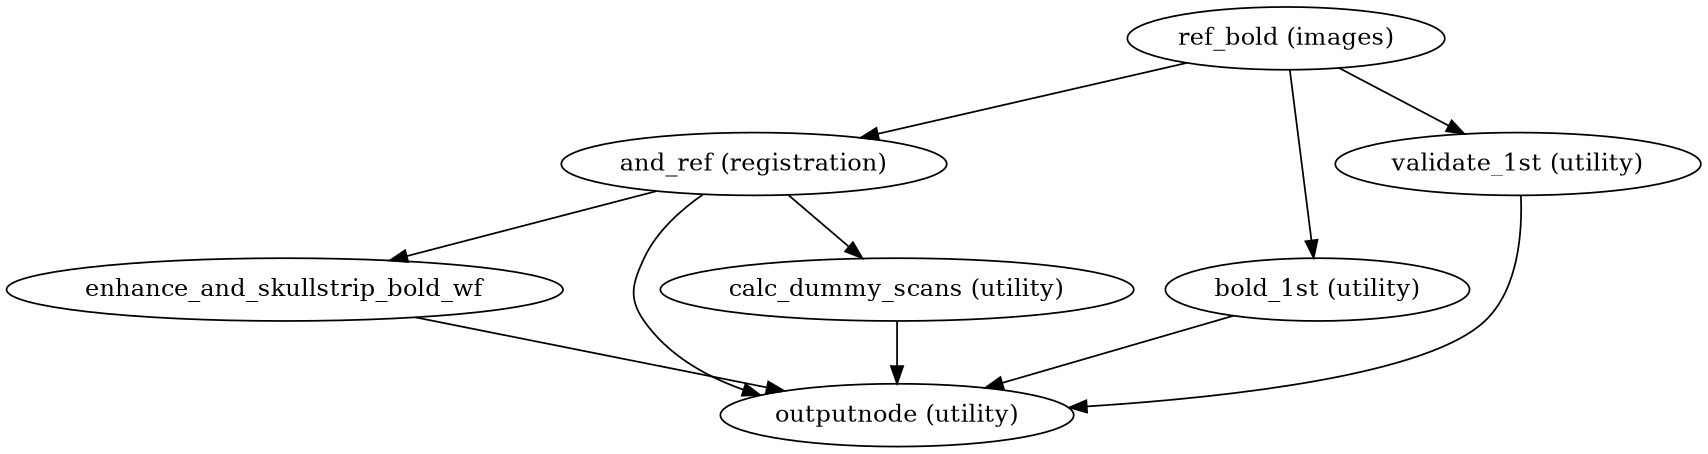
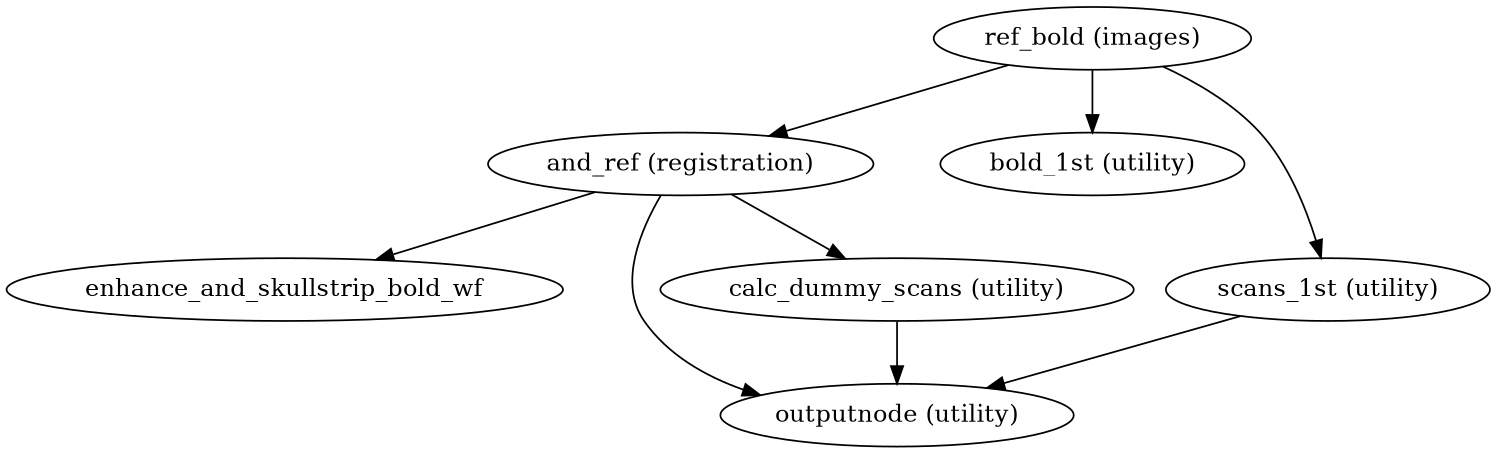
(1518, 164) -> (1328, 290)
(1118, 349) -> none
(591, 352) -> none
